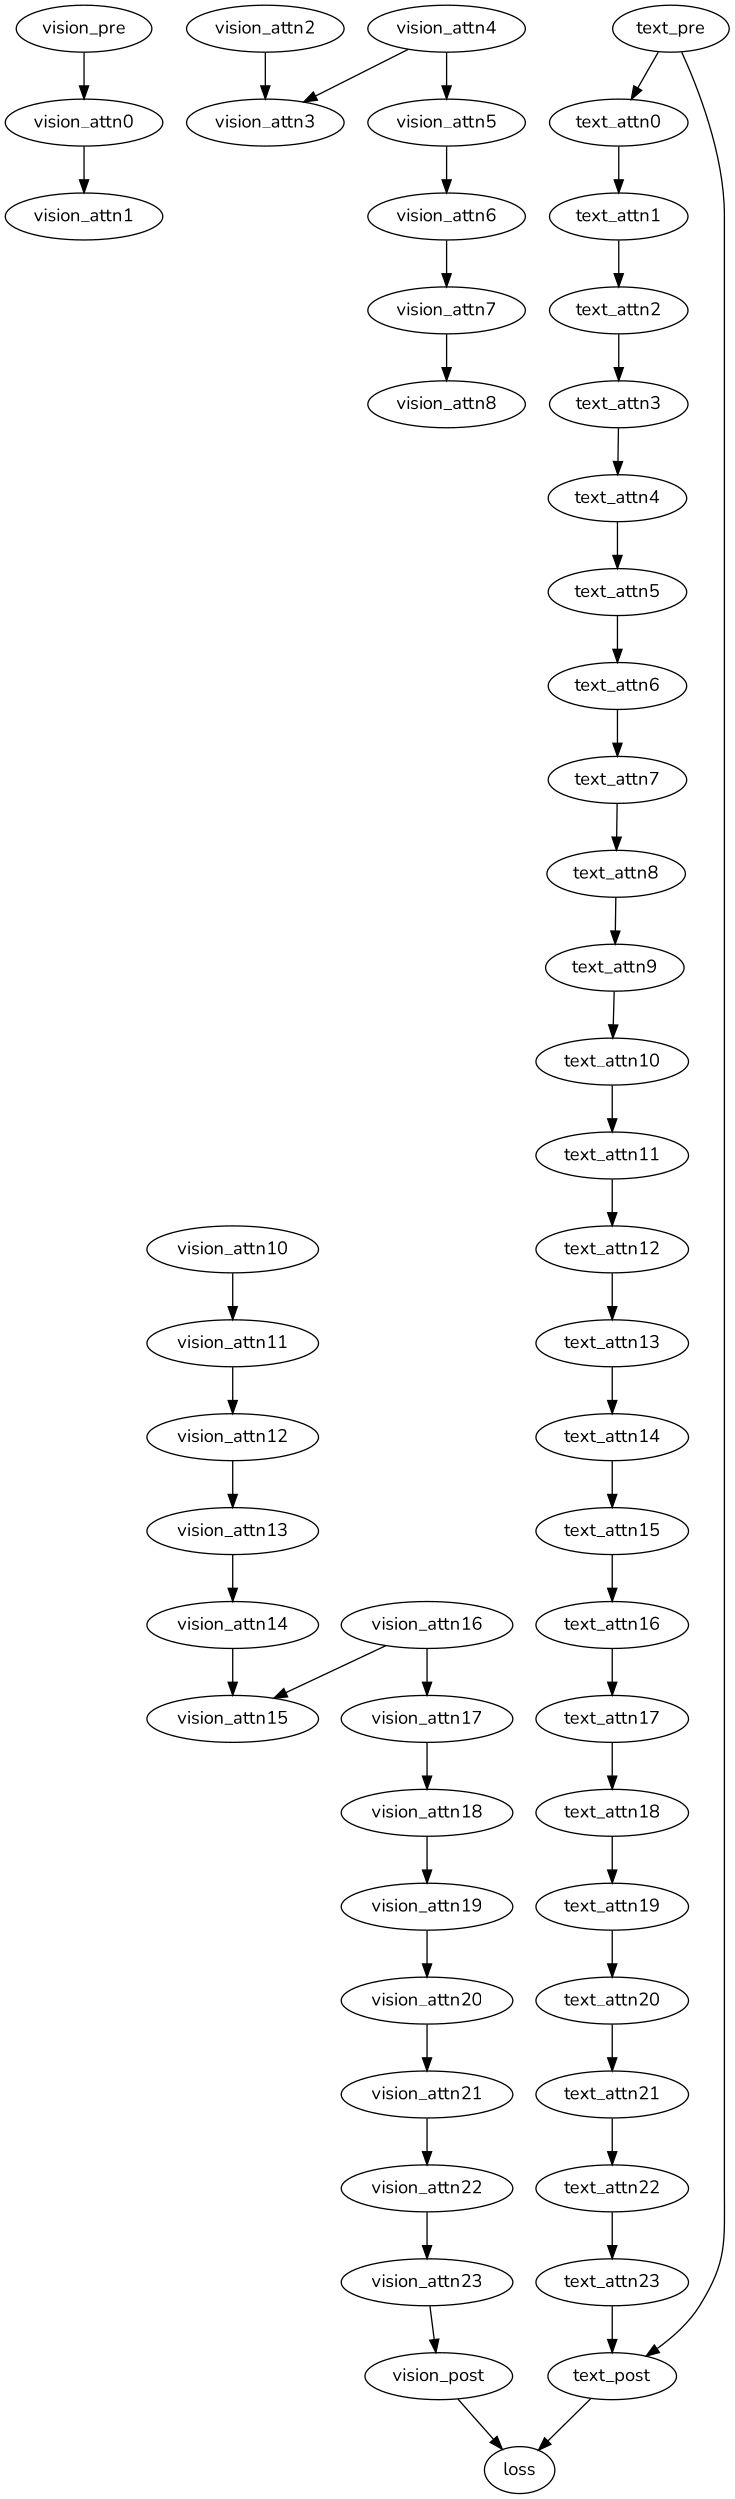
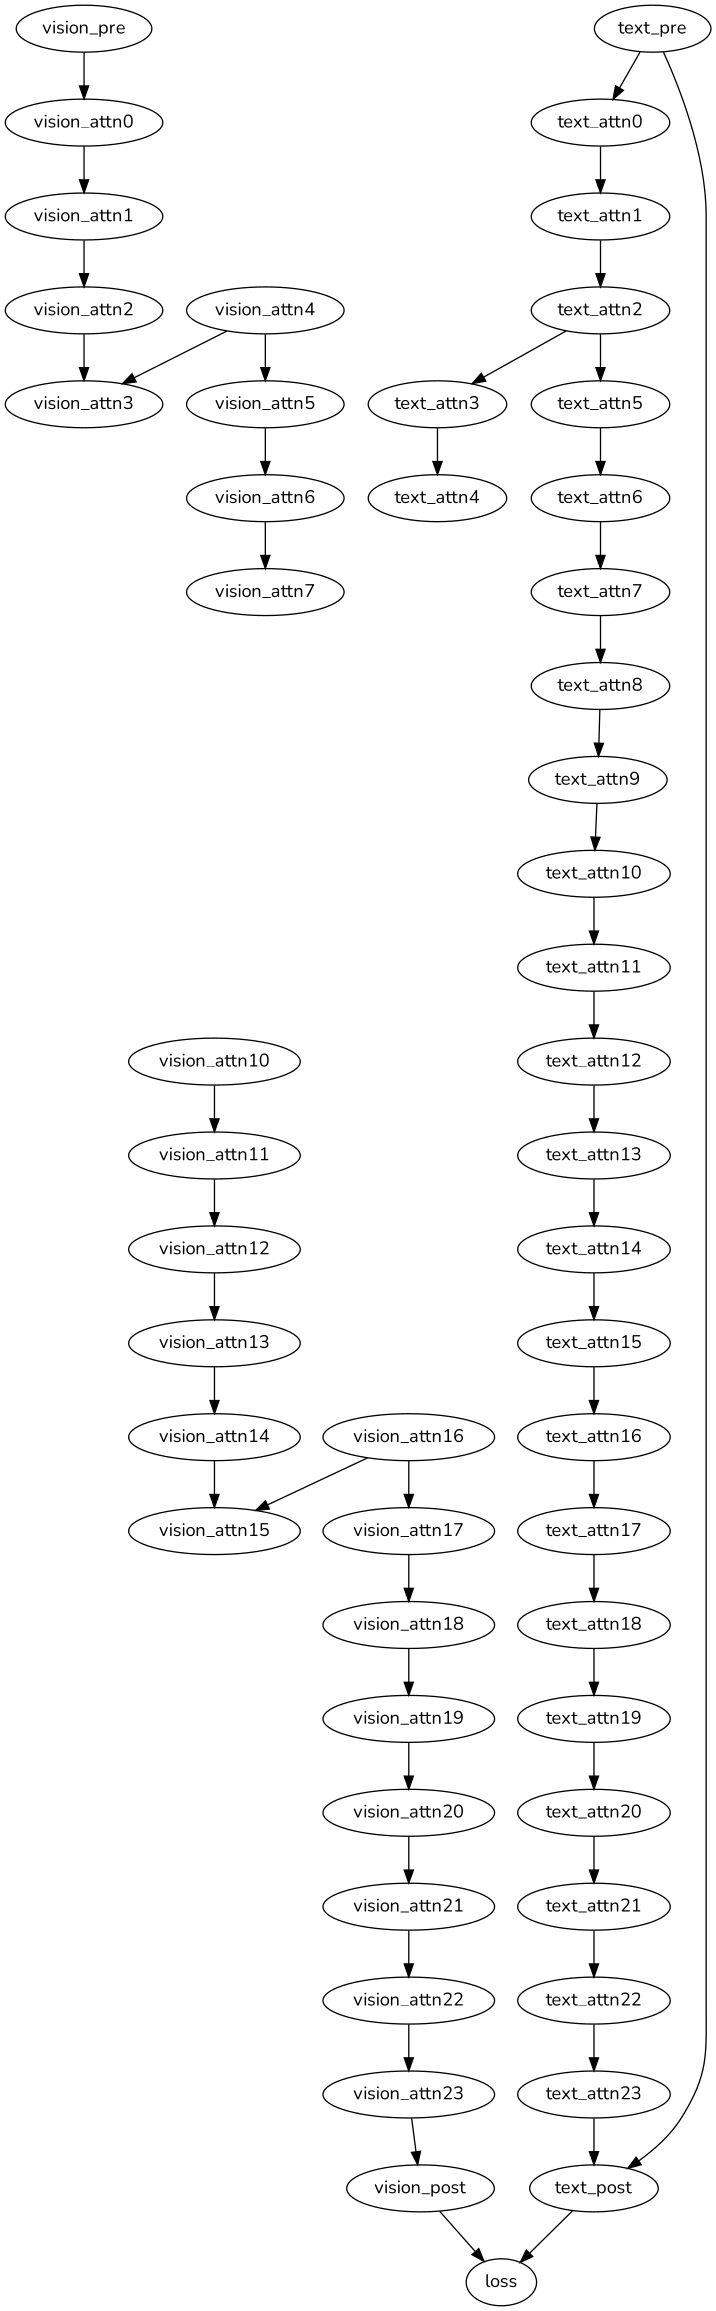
none -> (84, 257)
(447, 404) -> none
(617, 539) -> (600, 351)
